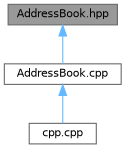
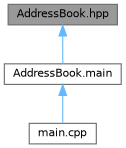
(63, 74) -> (63, 74)
(63, 134) -> (63, 134)
